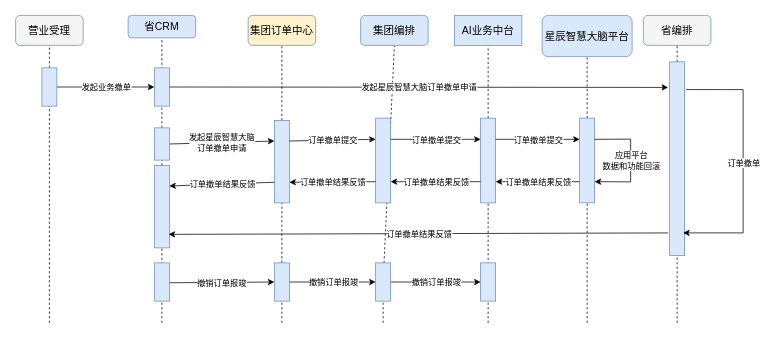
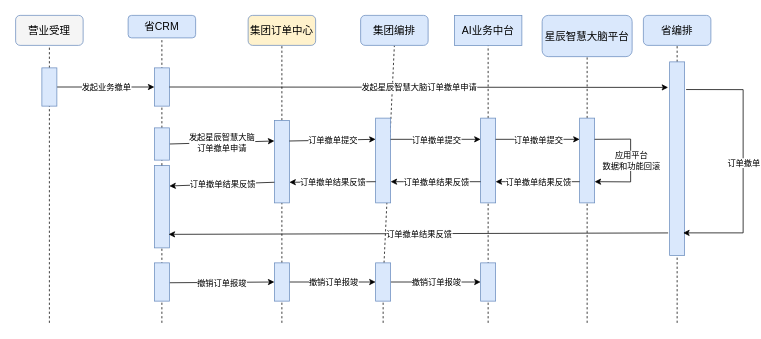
(677, 30) -> (677, 30)
